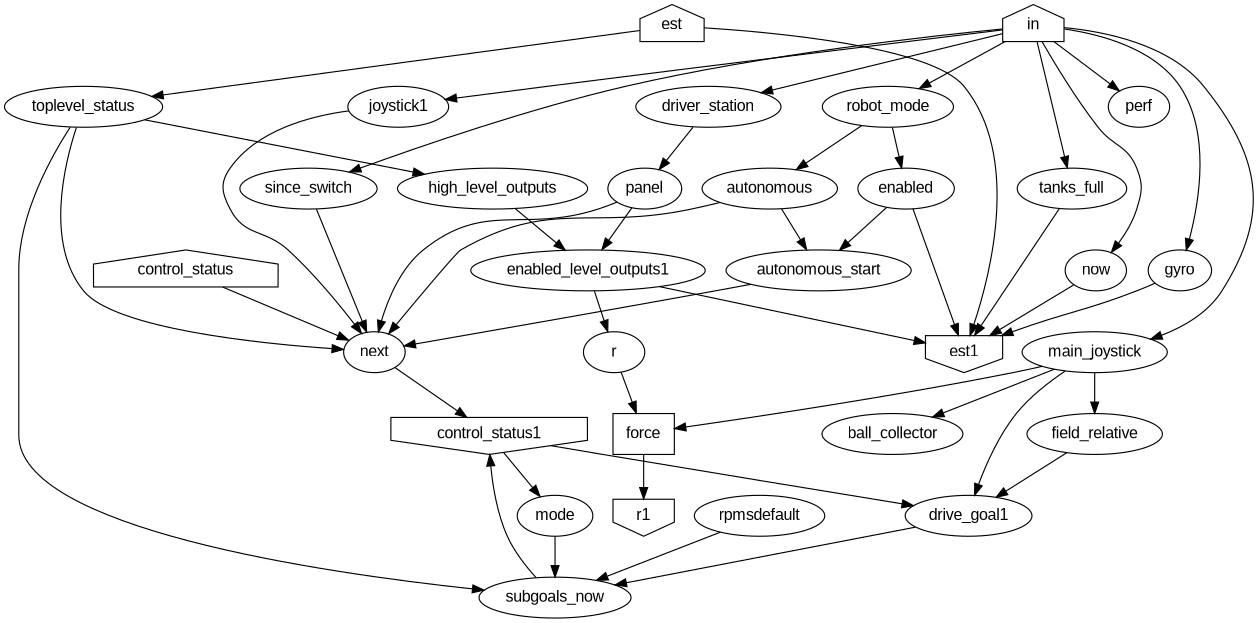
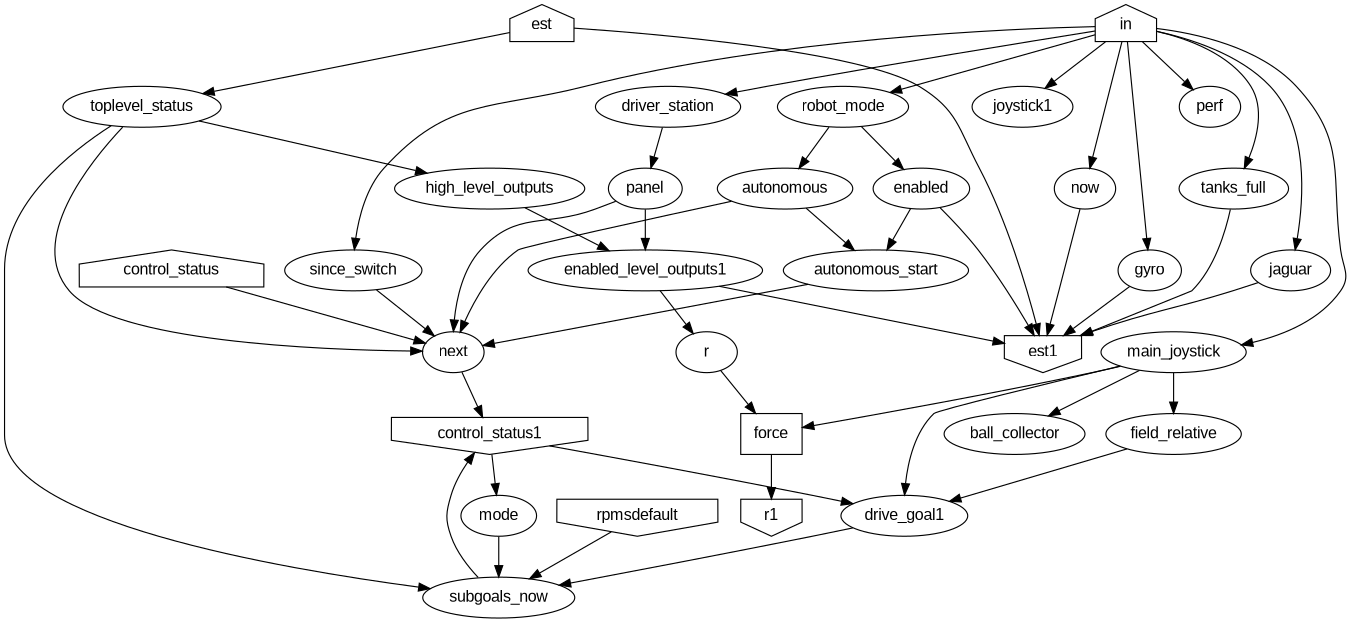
(229, 206) -> none
none -> (1291, 270)
(760, 516) -> (637, 516)
